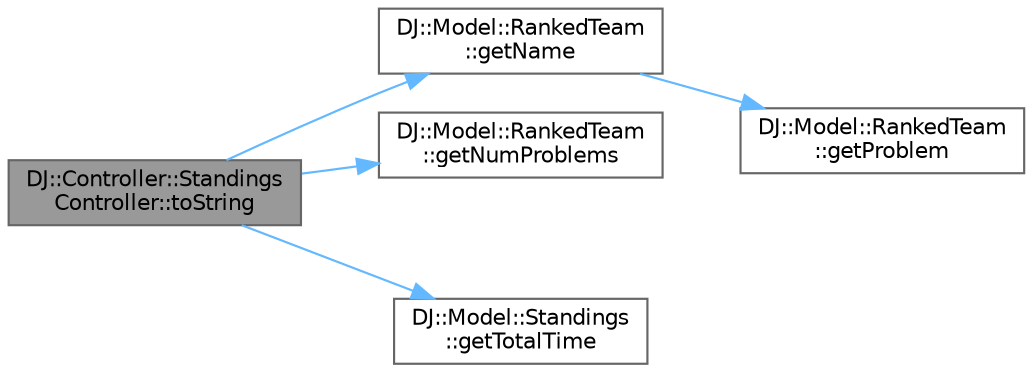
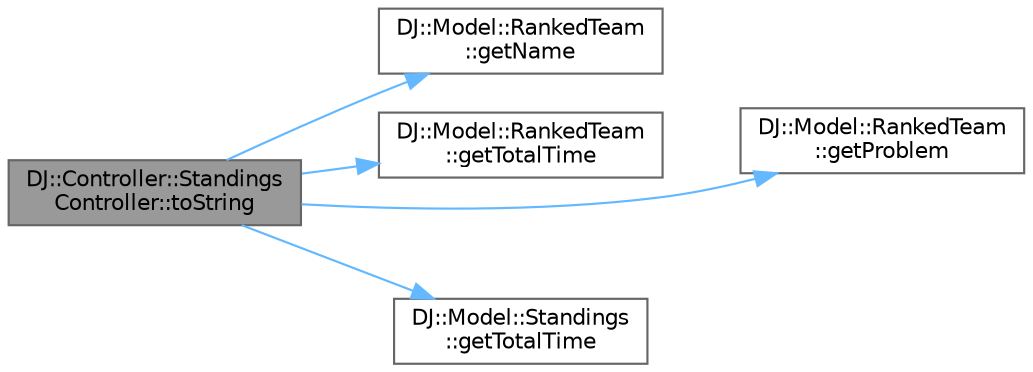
(691, 88) -> (529, 207)
(521, 145) -> (521, 145)
